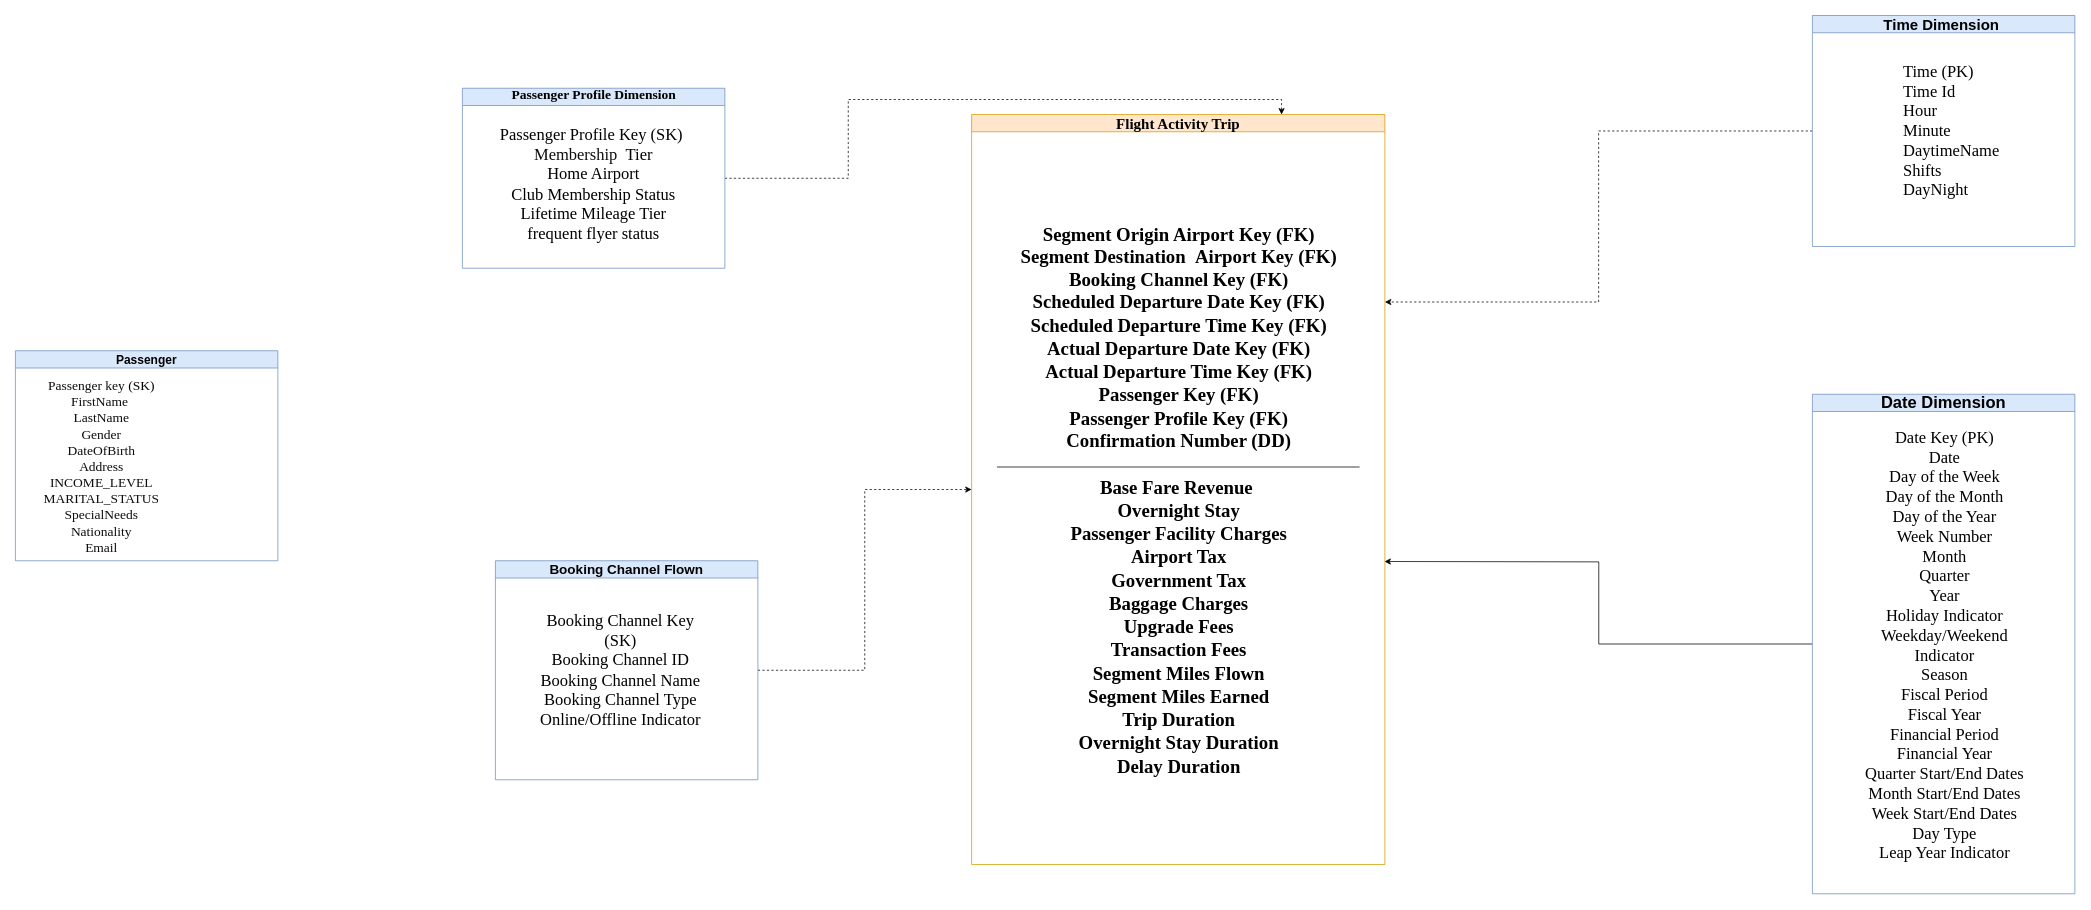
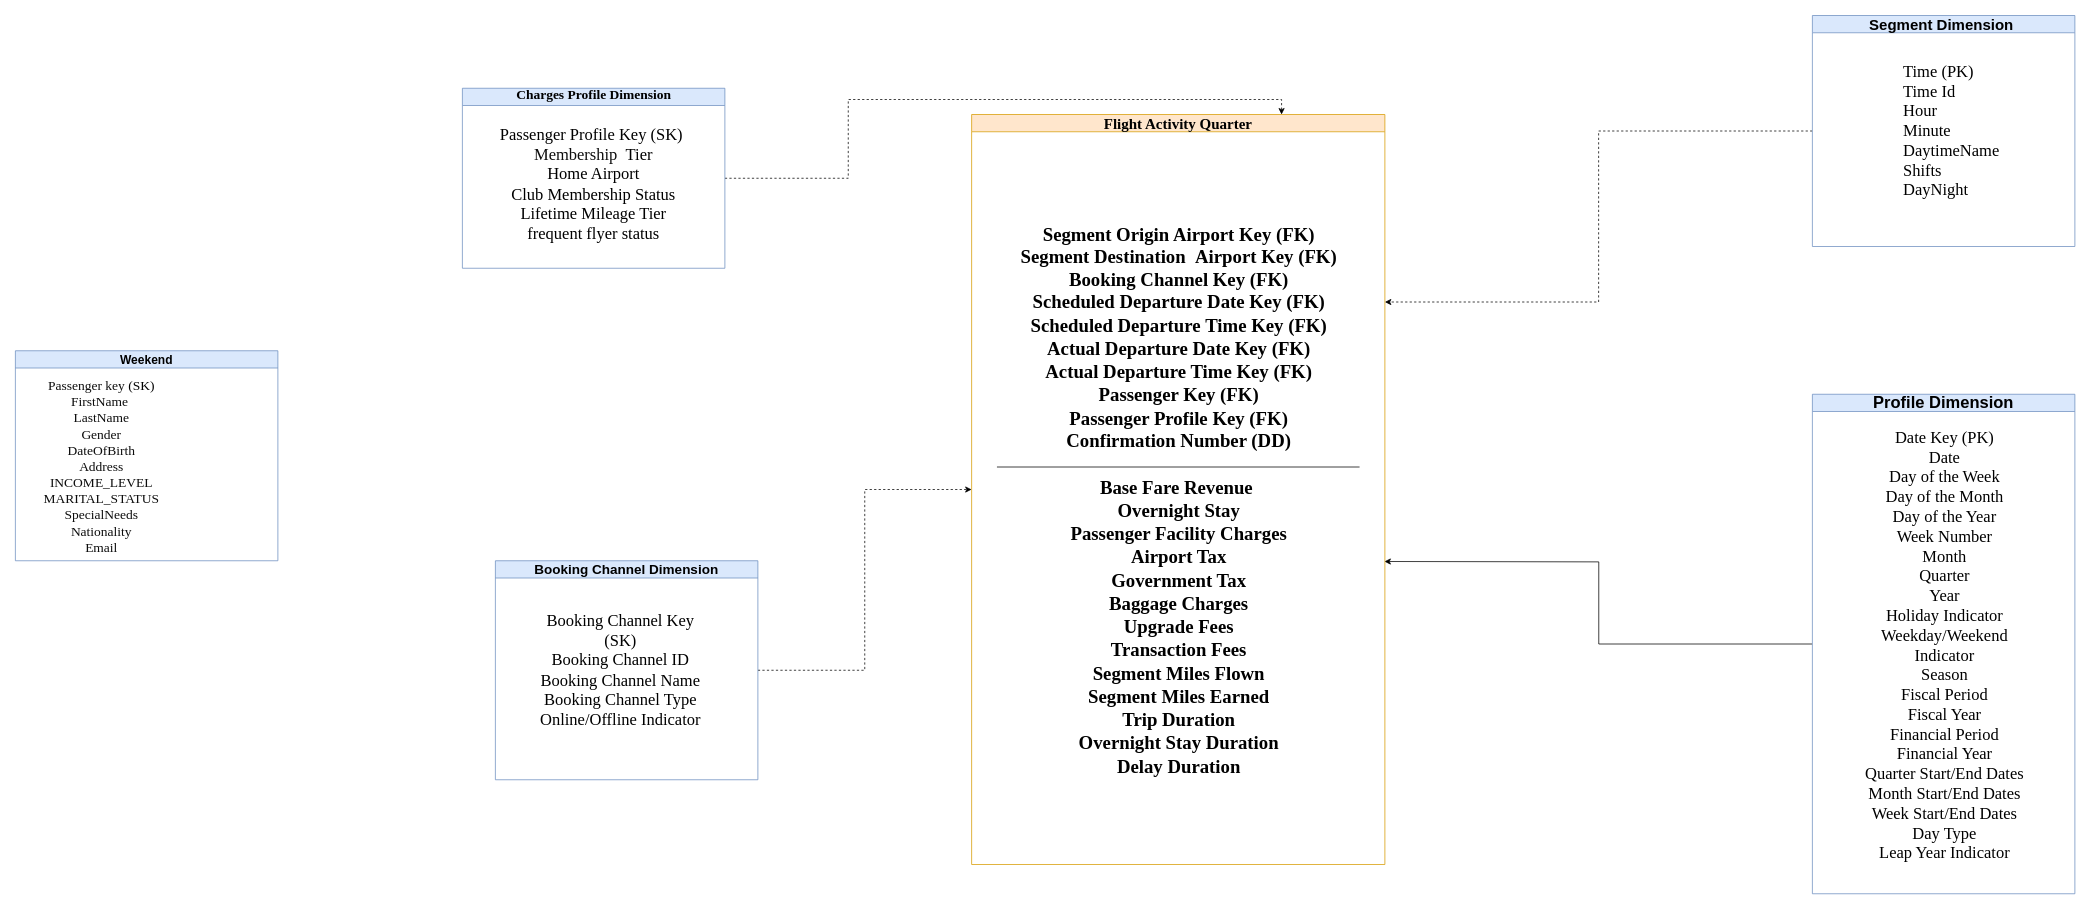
(1944, 24) -> (1944, 24)
(594, 98) -> (594, 98)
(1178, 123) -> (1178, 123)
(147, 360) -> (147, 360)
(1944, 403) -> (1944, 403)
(627, 570) -> (627, 570)
